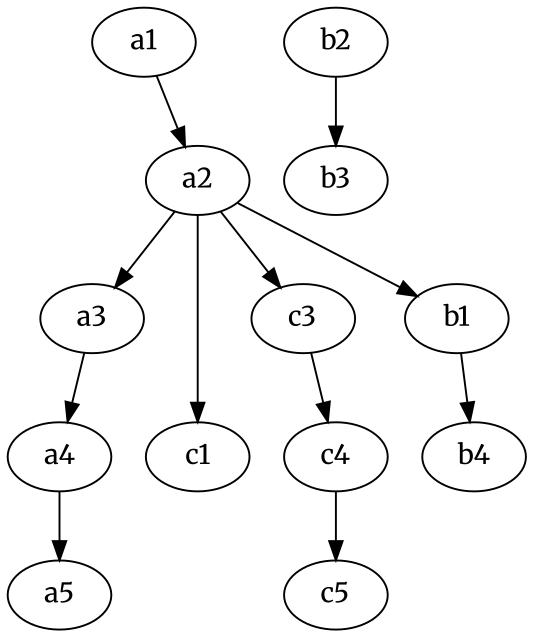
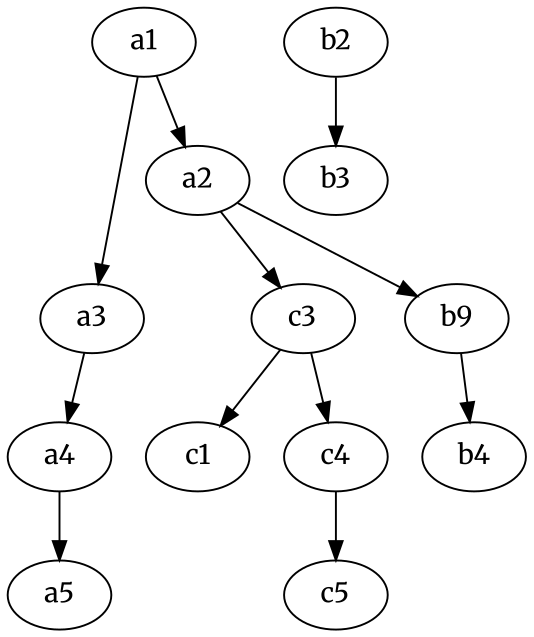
(151, 242) -> (120, 171)
(198, 309) -> (256, 380)
(457, 319) -> (457, 319)
